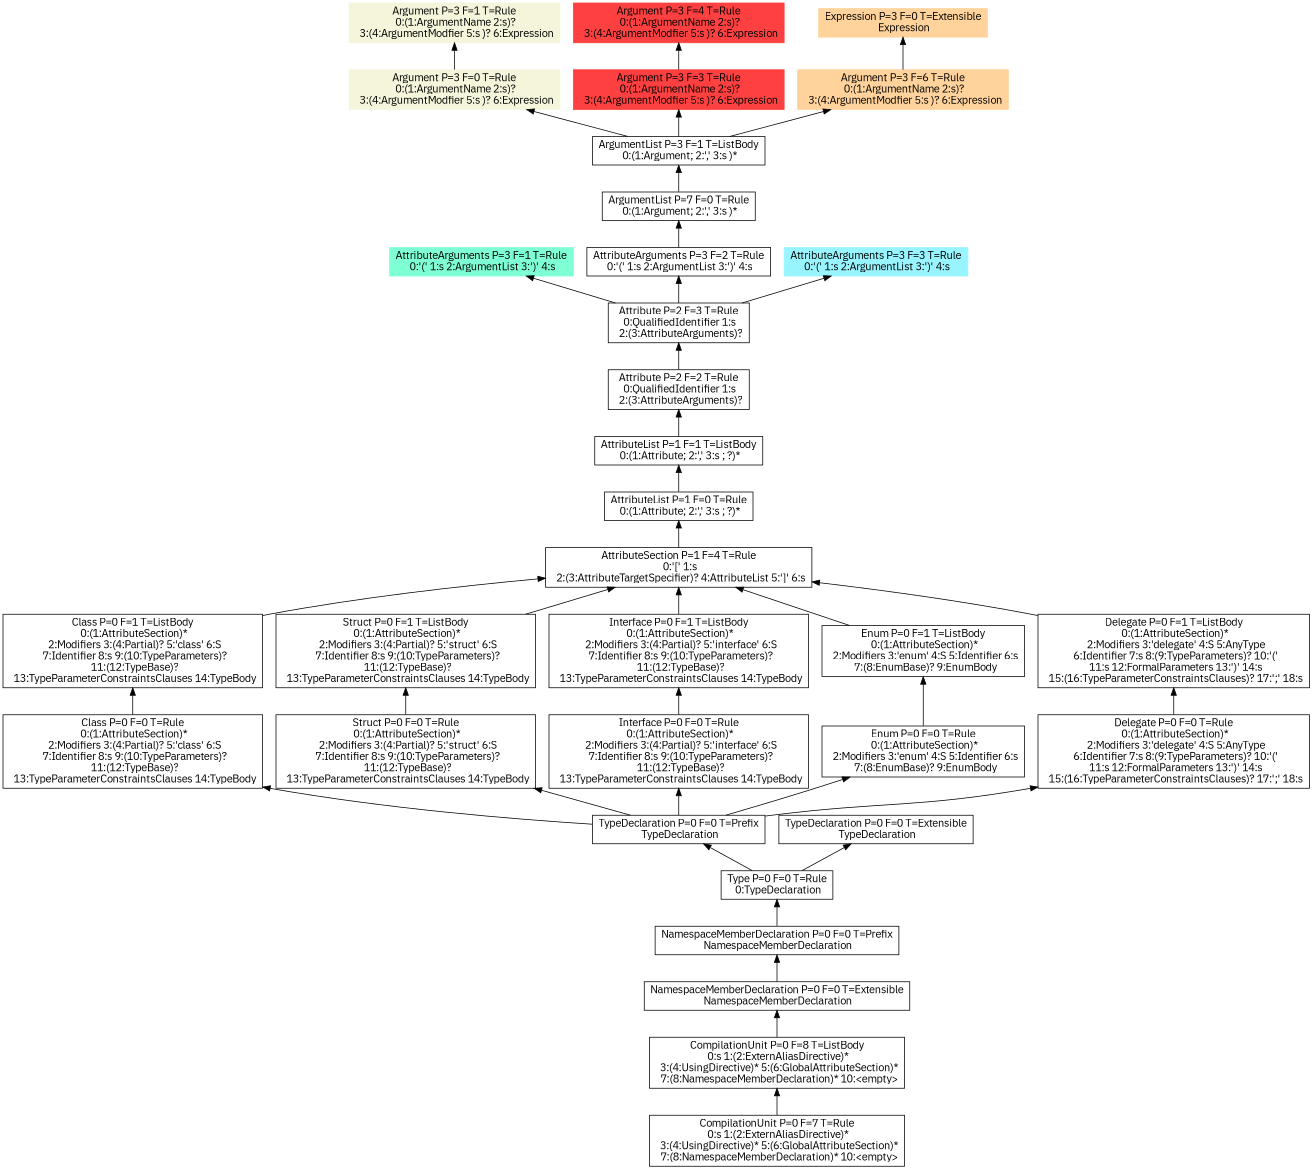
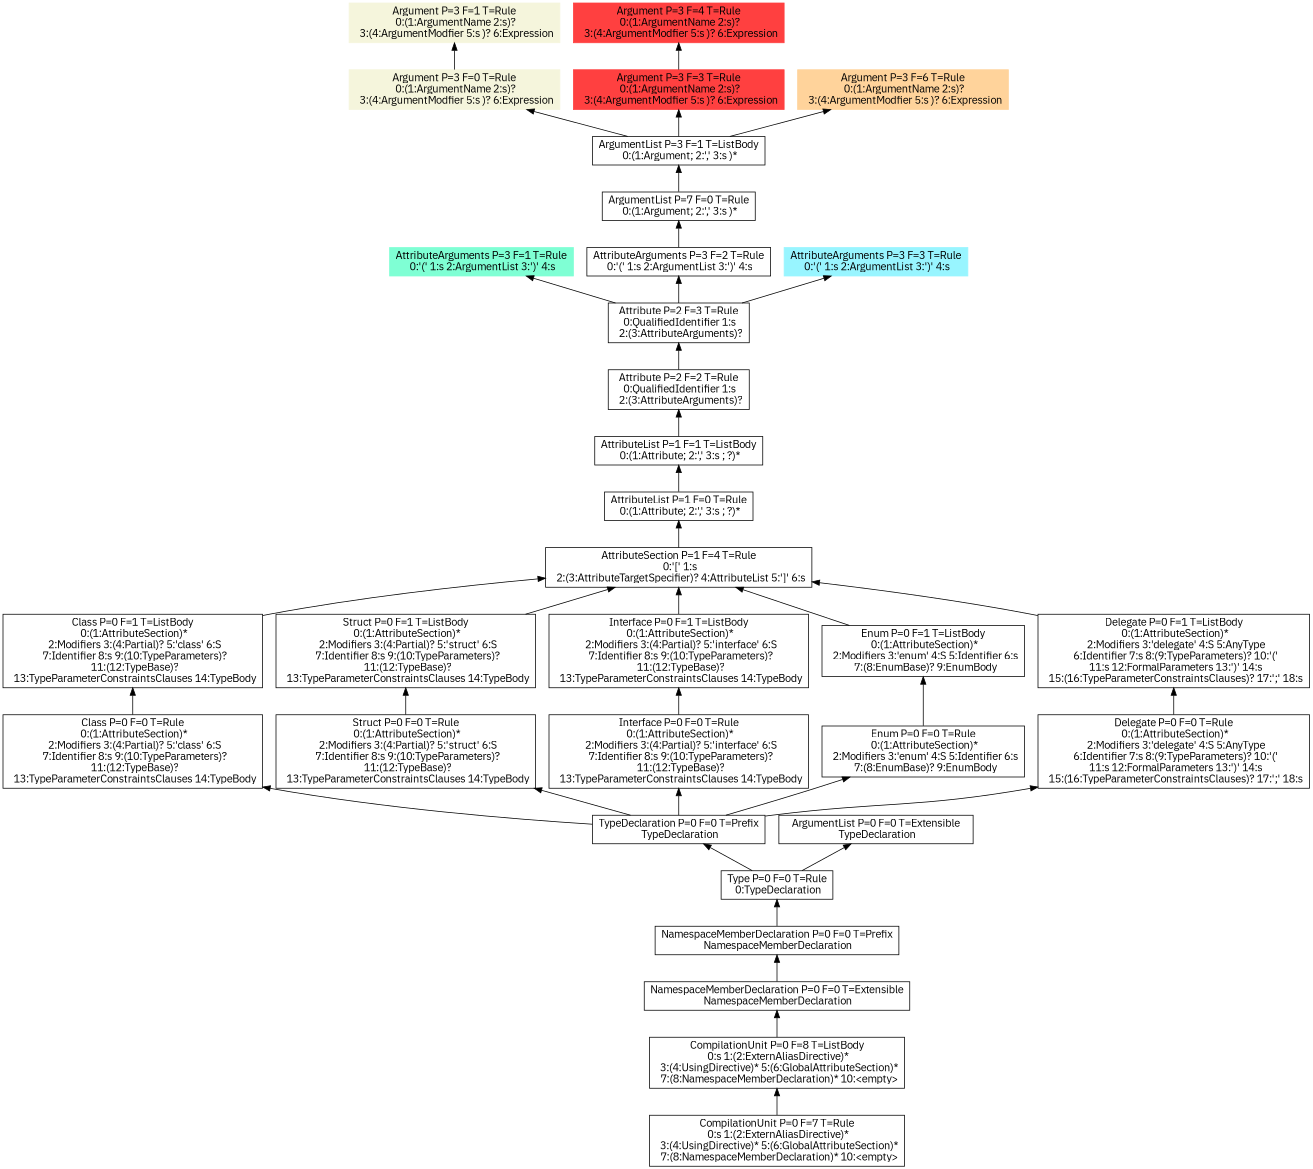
(903, 23) -> none
(876, 830) -> (876, 830)
